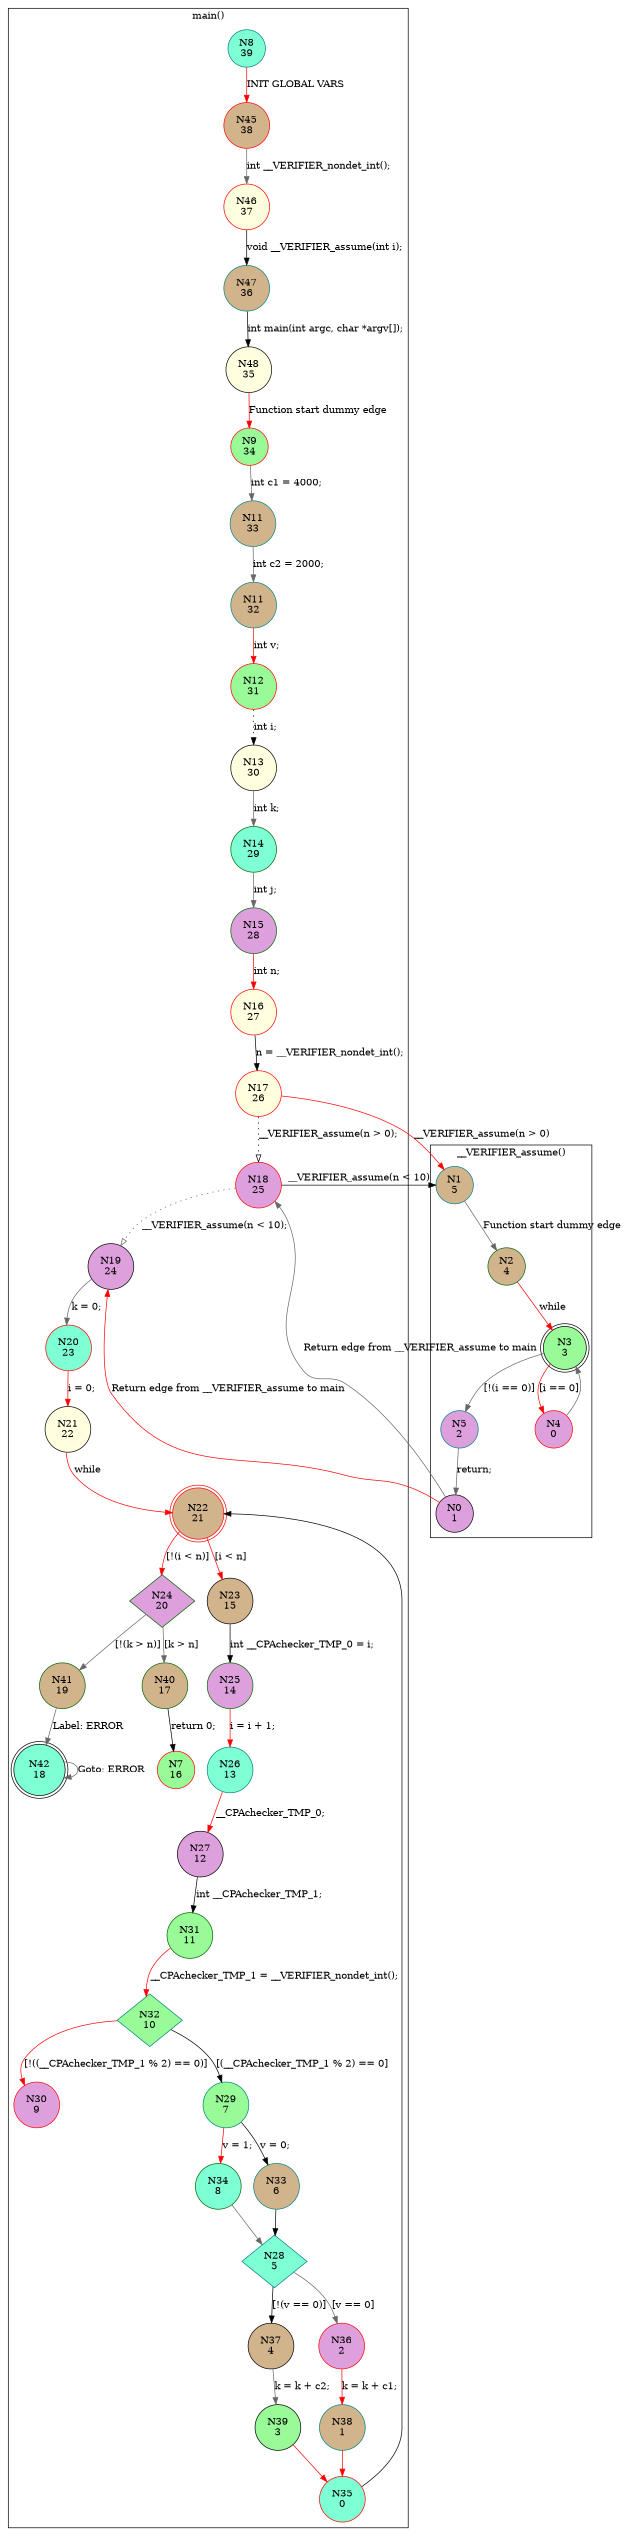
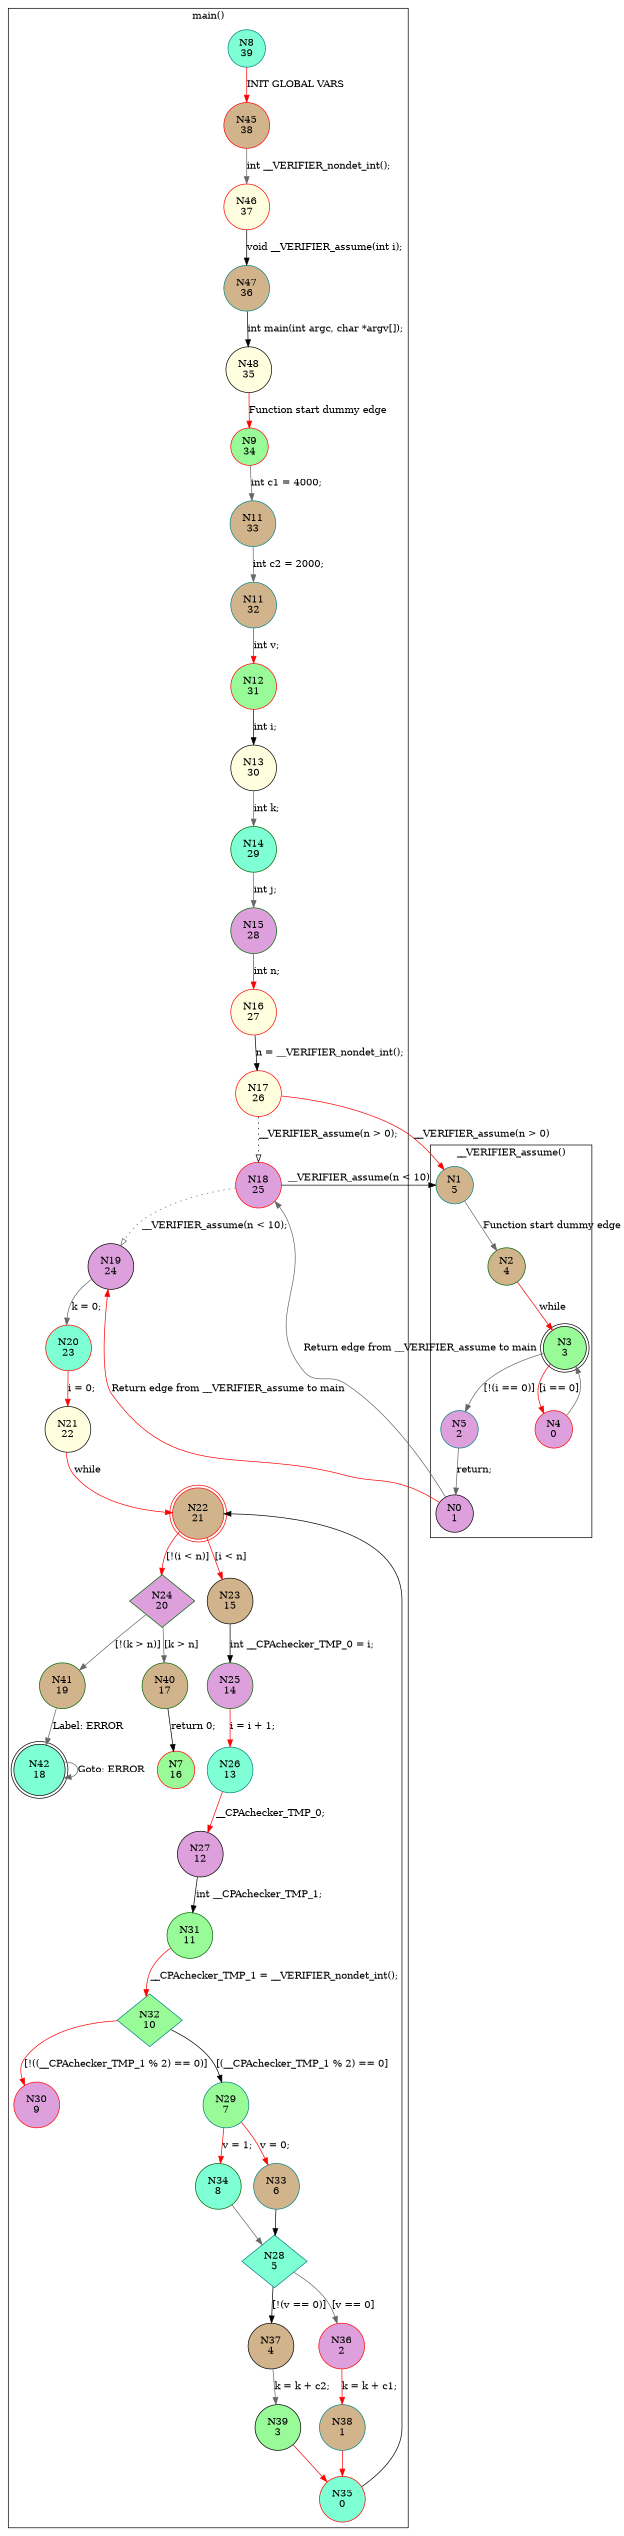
(254, 724) -> (254, 724)
(254, 2140) -> (254, 2140)
